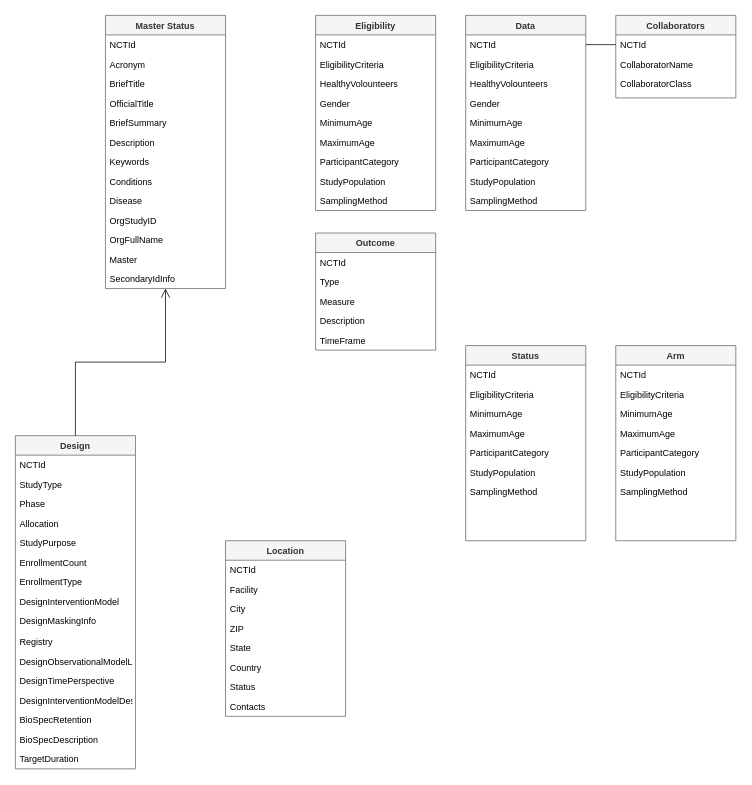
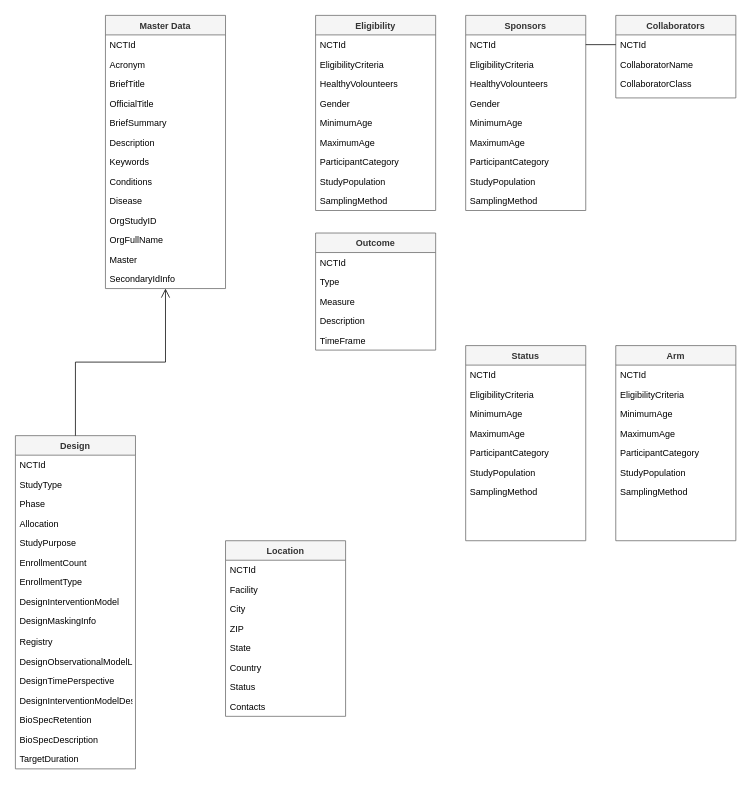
(165, 26) -> (165, 26)
(525, 26) -> (525, 26)
